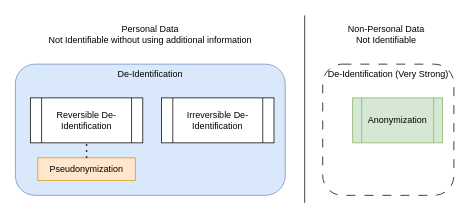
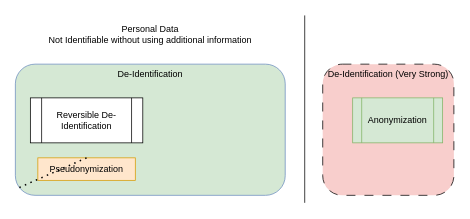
(387, 34) -> none
(389, 80) -> (389, 80)
(218, 120) -> none
(150, 130) -> (150, 130)
(87, 151) -> (52, 173)
